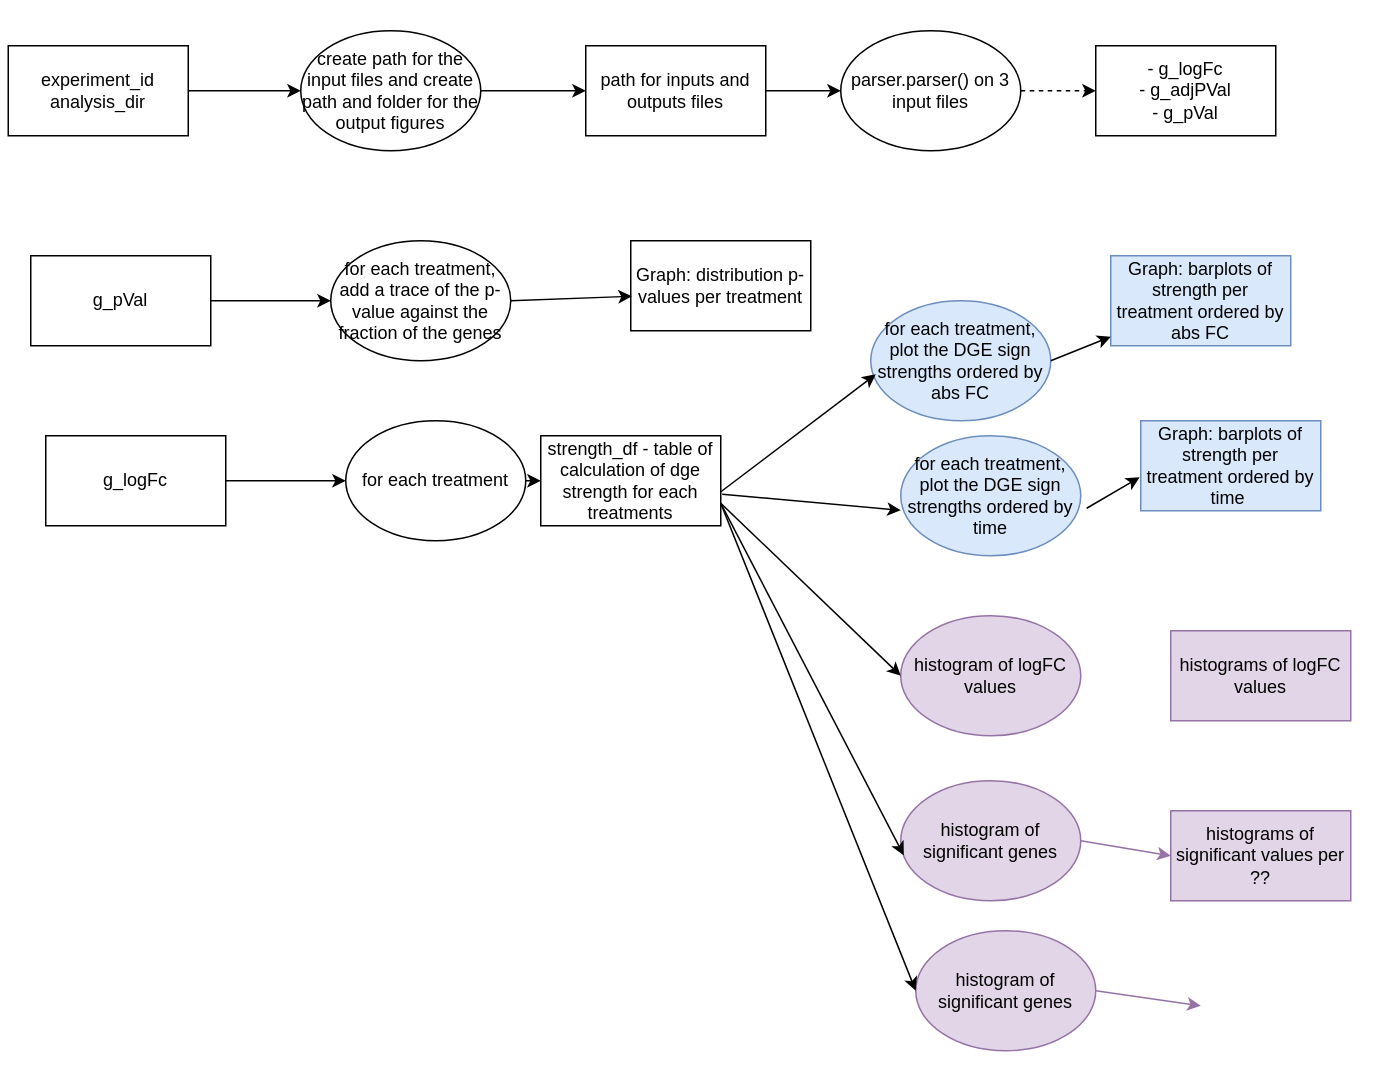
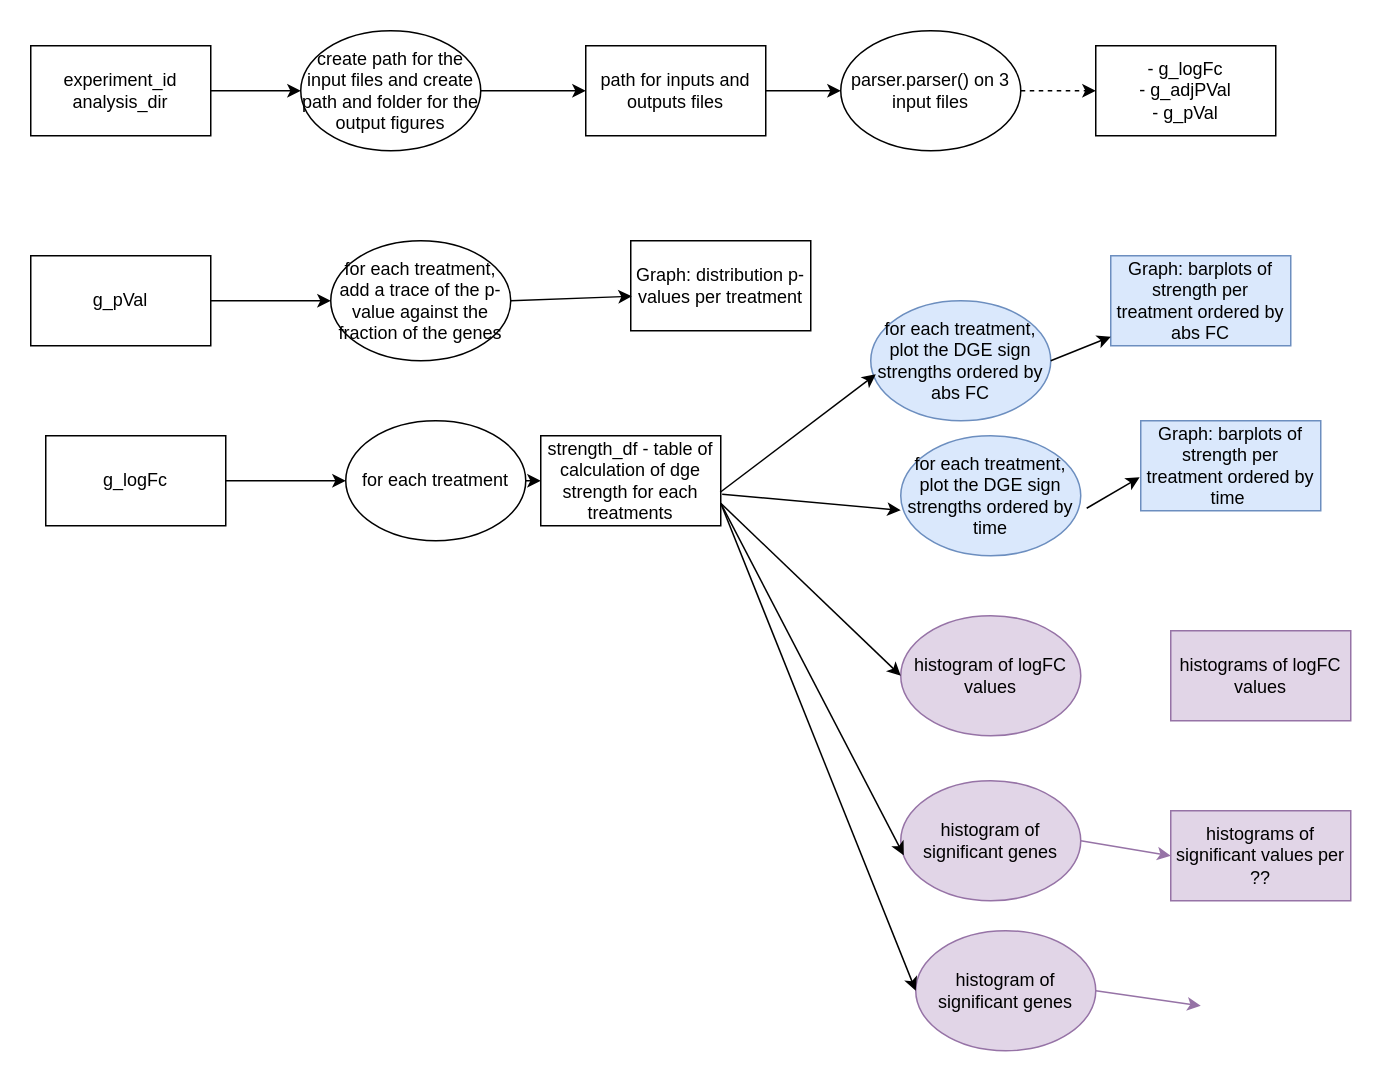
(98, 91) -> (121, 91)
